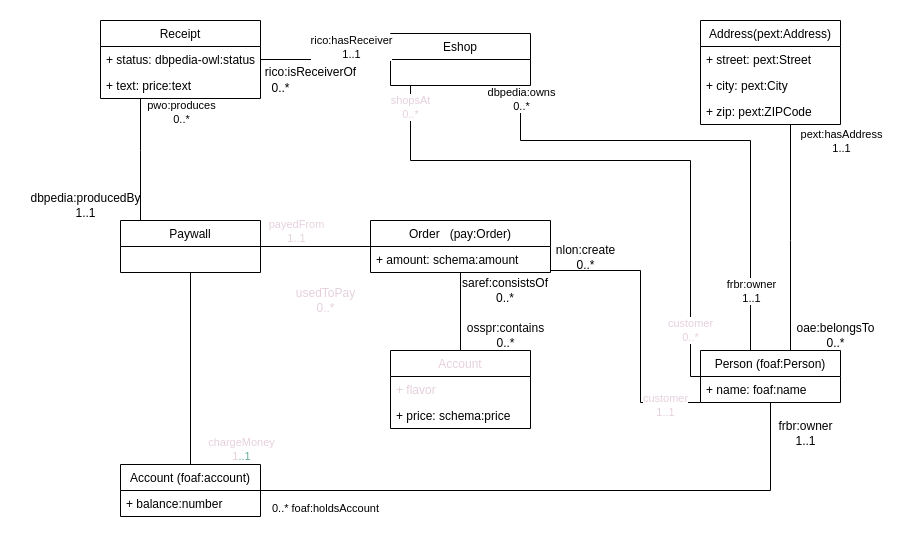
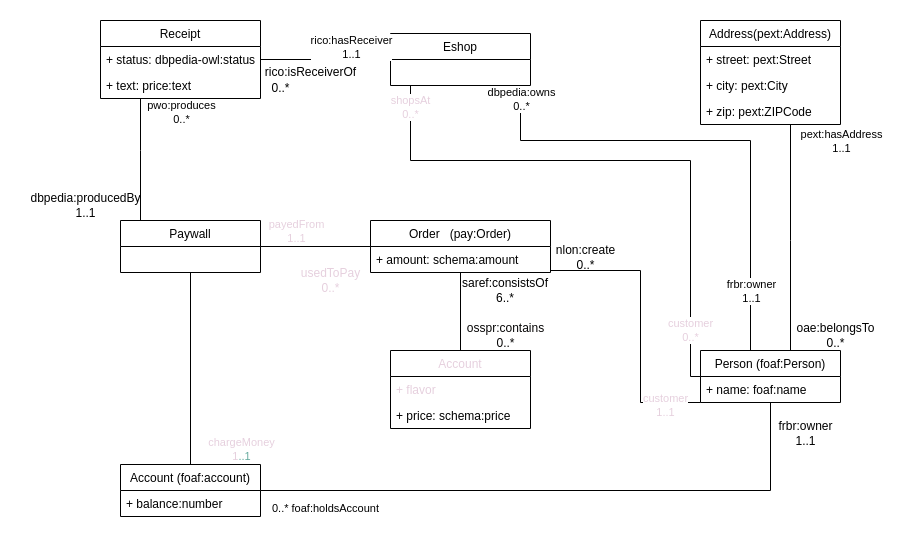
(506, 291) -> (506, 291)
(326, 301) -> (331, 281)
